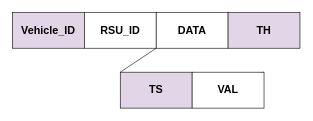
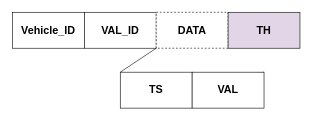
(48, 30) -> (48, 30)
(120, 30) -> (120, 30)
(192, 30) -> (192, 30)
(156, 90) -> (156, 90)
